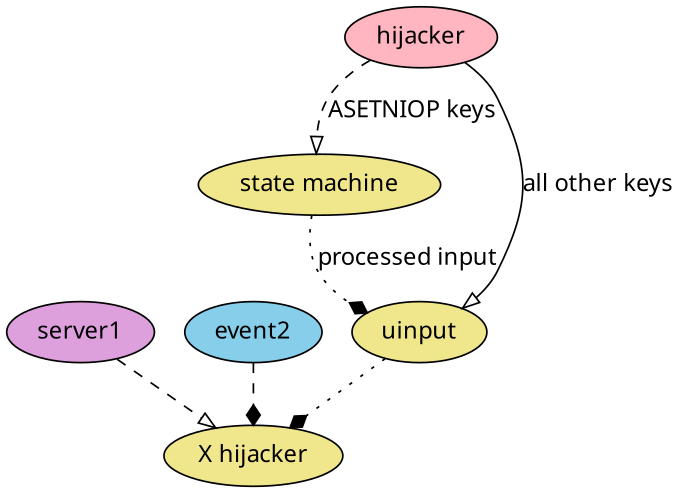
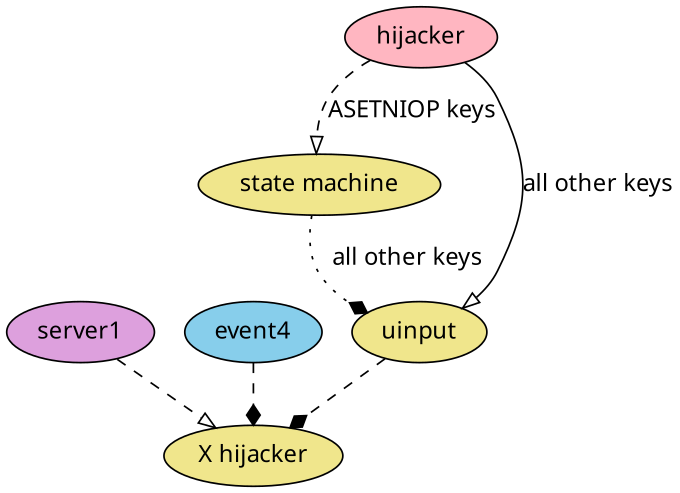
(408, 258) -> (408, 258)
(253, 332) -> (253, 332)
(346, 387) -> (346, 387)
